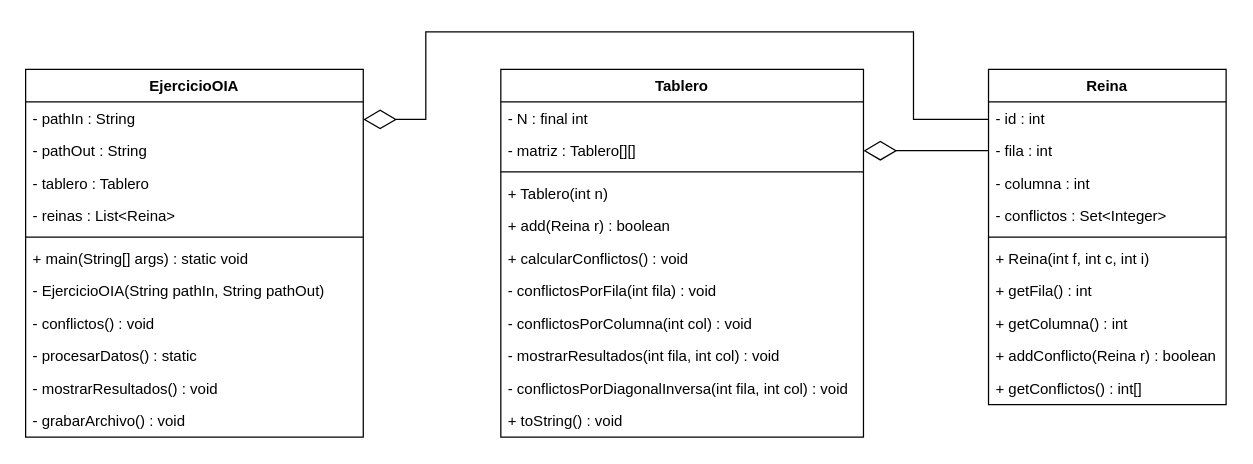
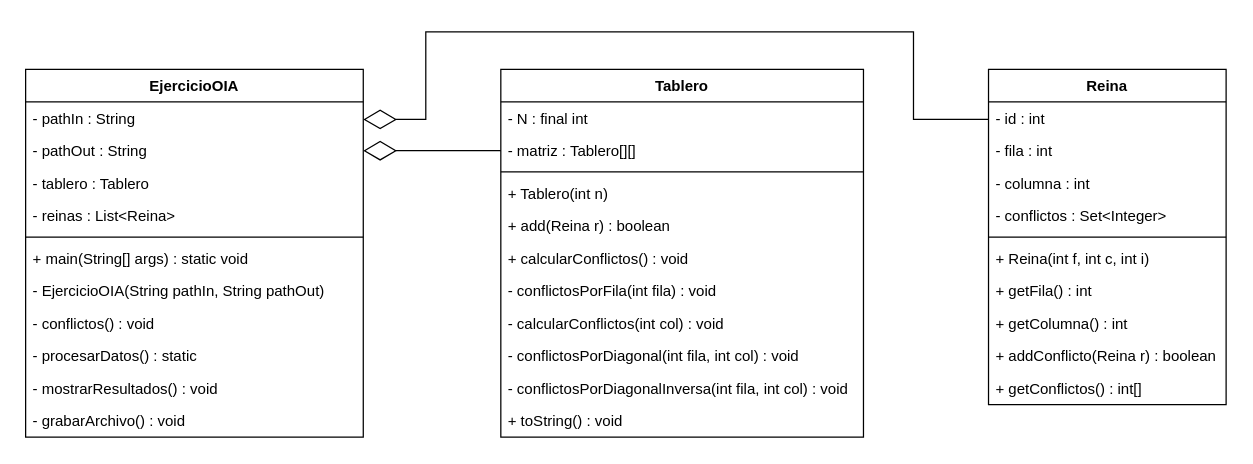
none -> (447, 151)
(941, 151) -> none
(646, 324) -> (635, 324)
(667, 356) -> (678, 356)
